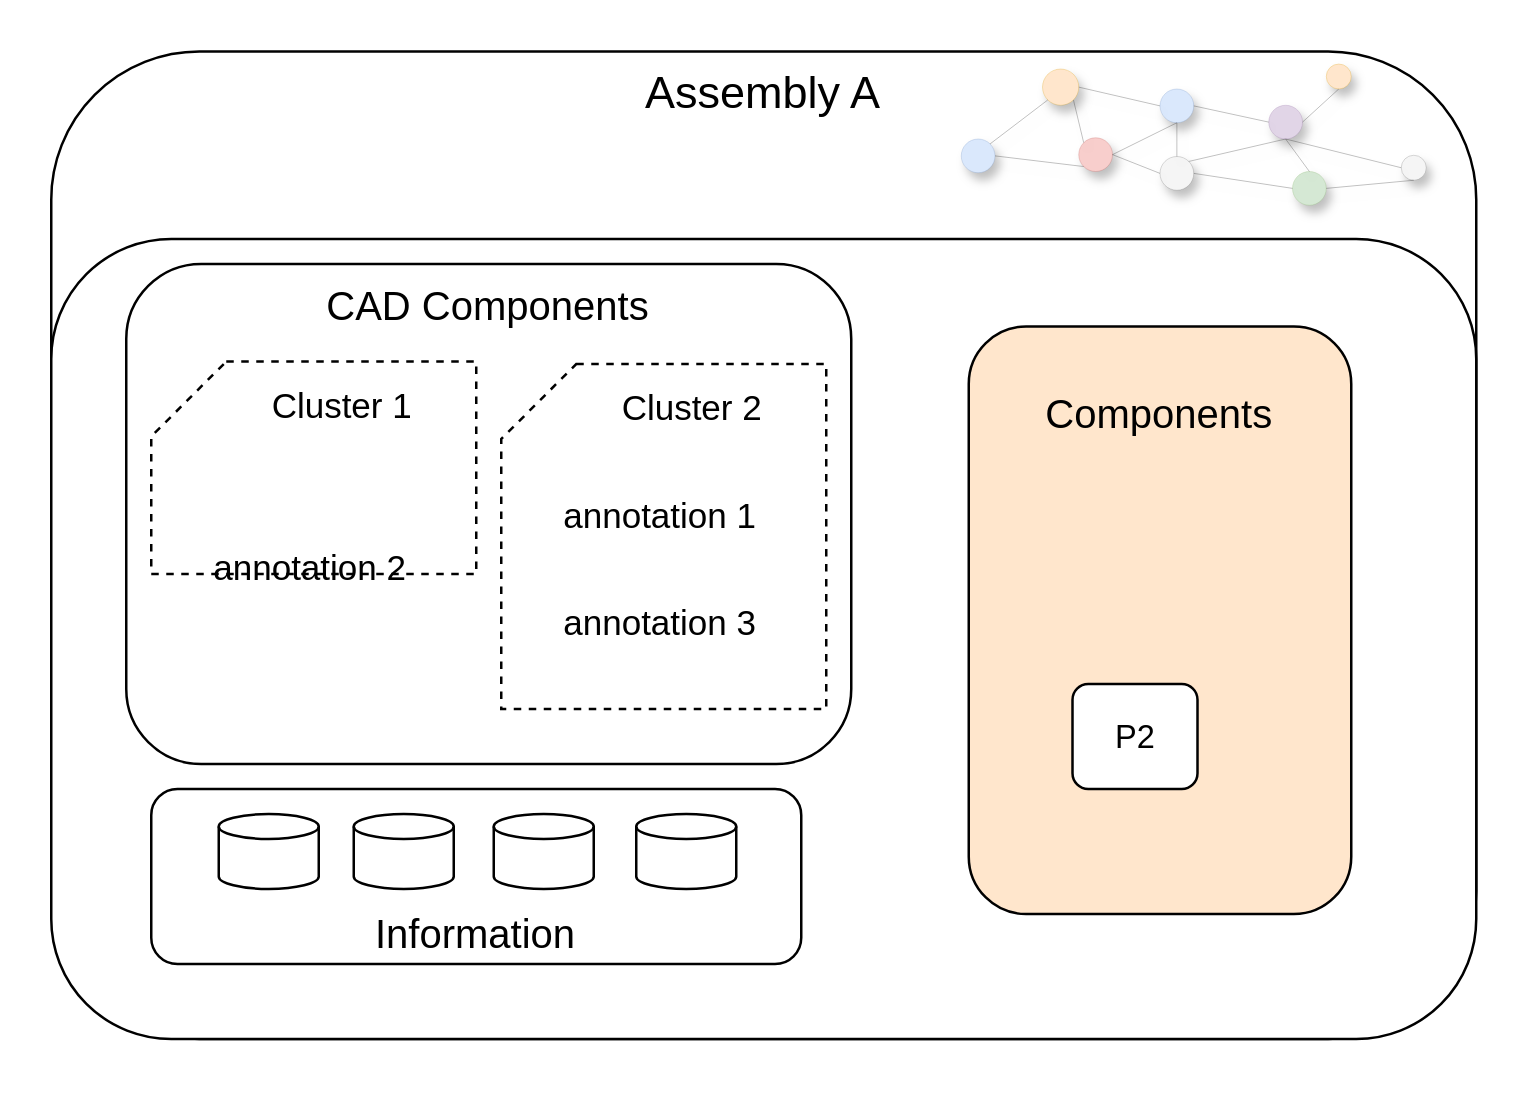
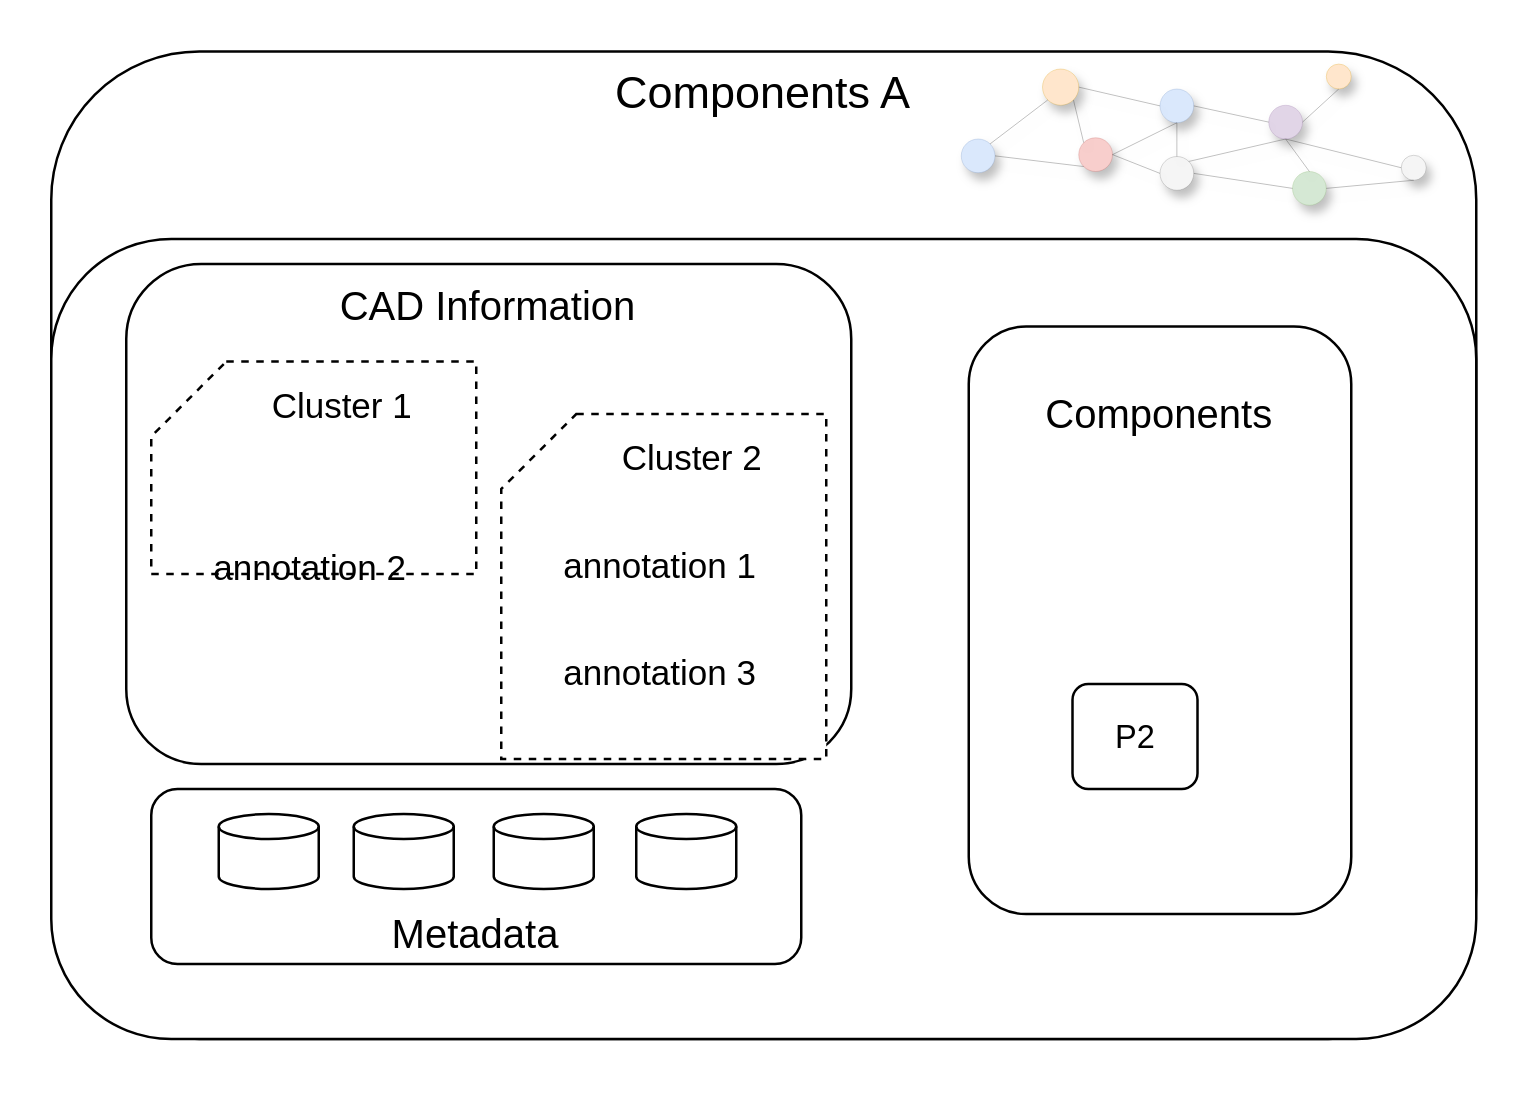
(764, 96) -> (764, 96)
(489, 308) -> (489, 308)
(664, 536) -> (664, 586)
(1160, 620) -> (1160, 620)
(476, 932) -> (476, 932)
